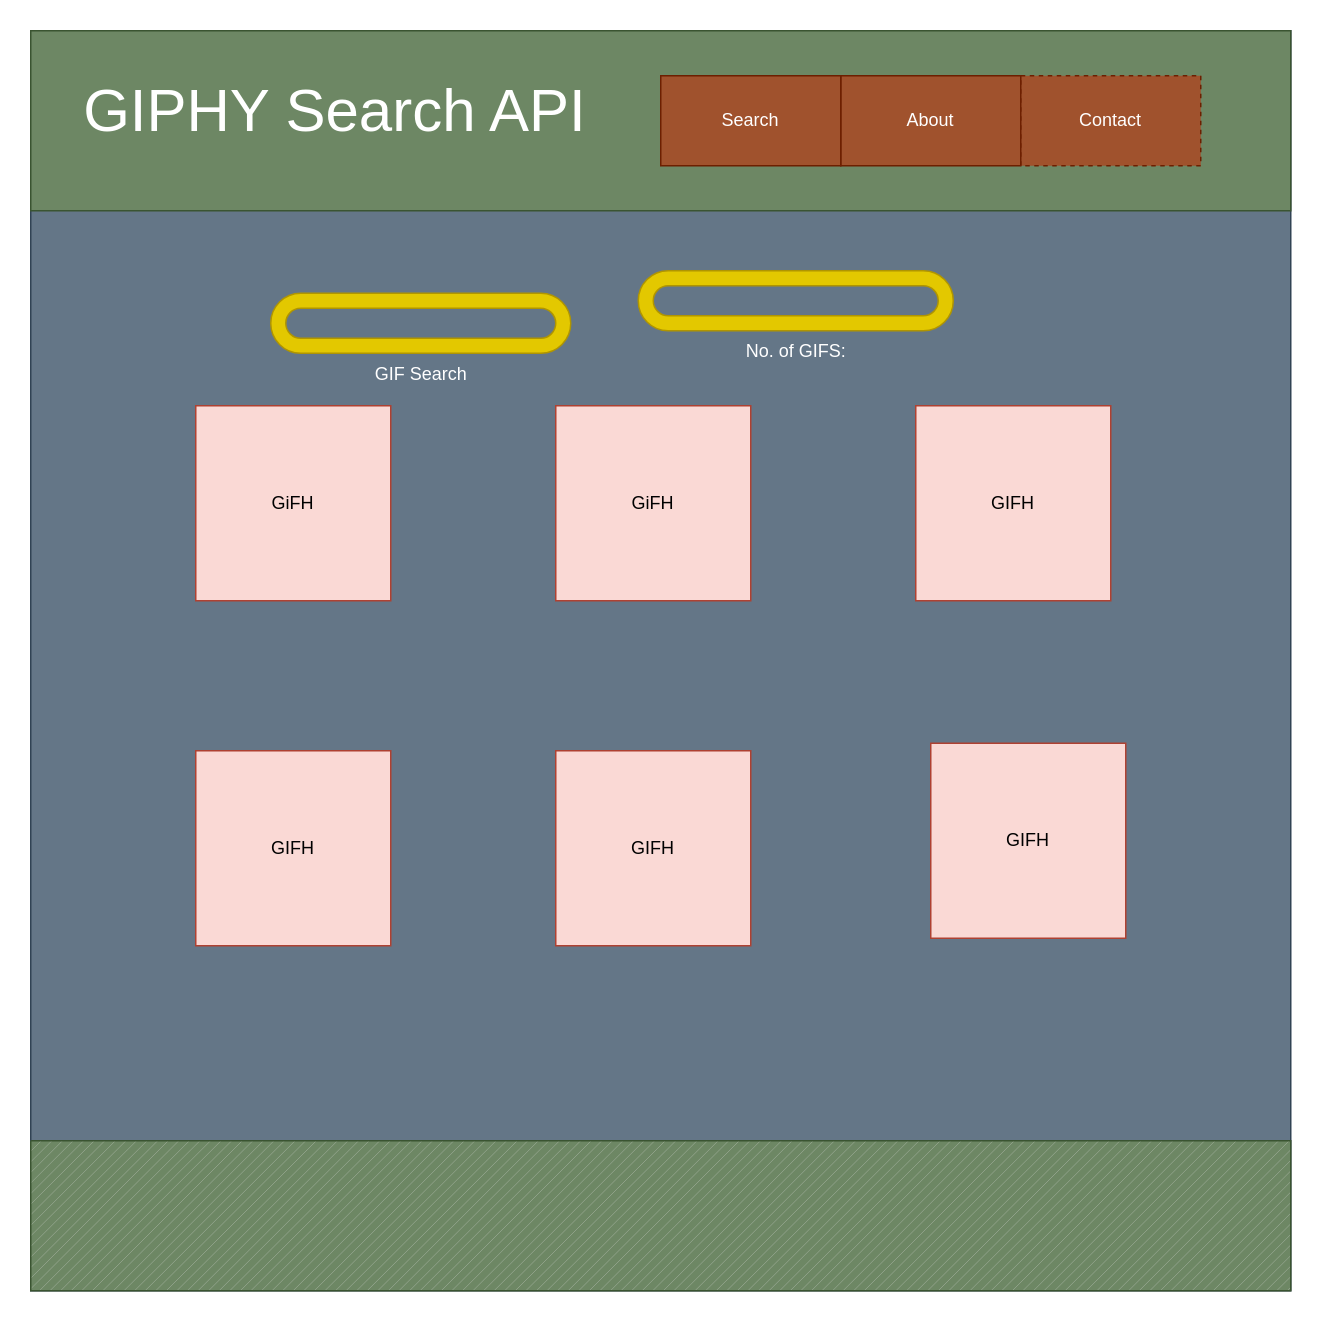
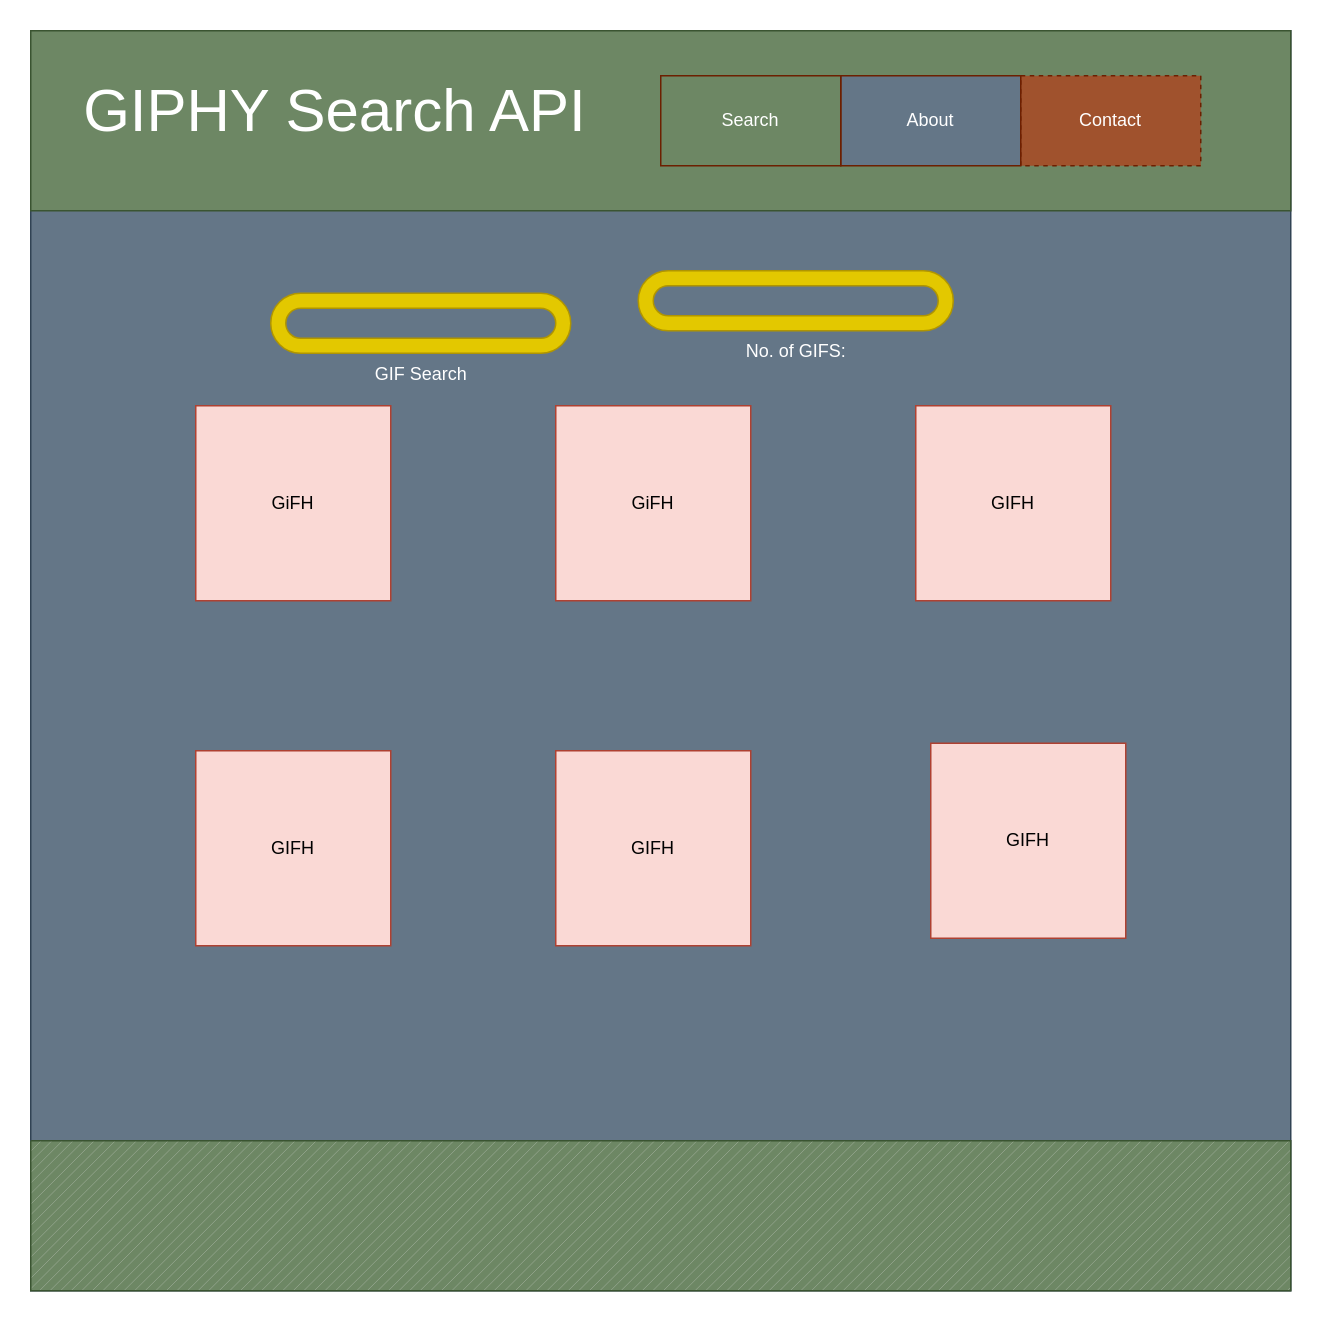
(751, 121) -> (751, 121)
(931, 121) -> (931, 121)
